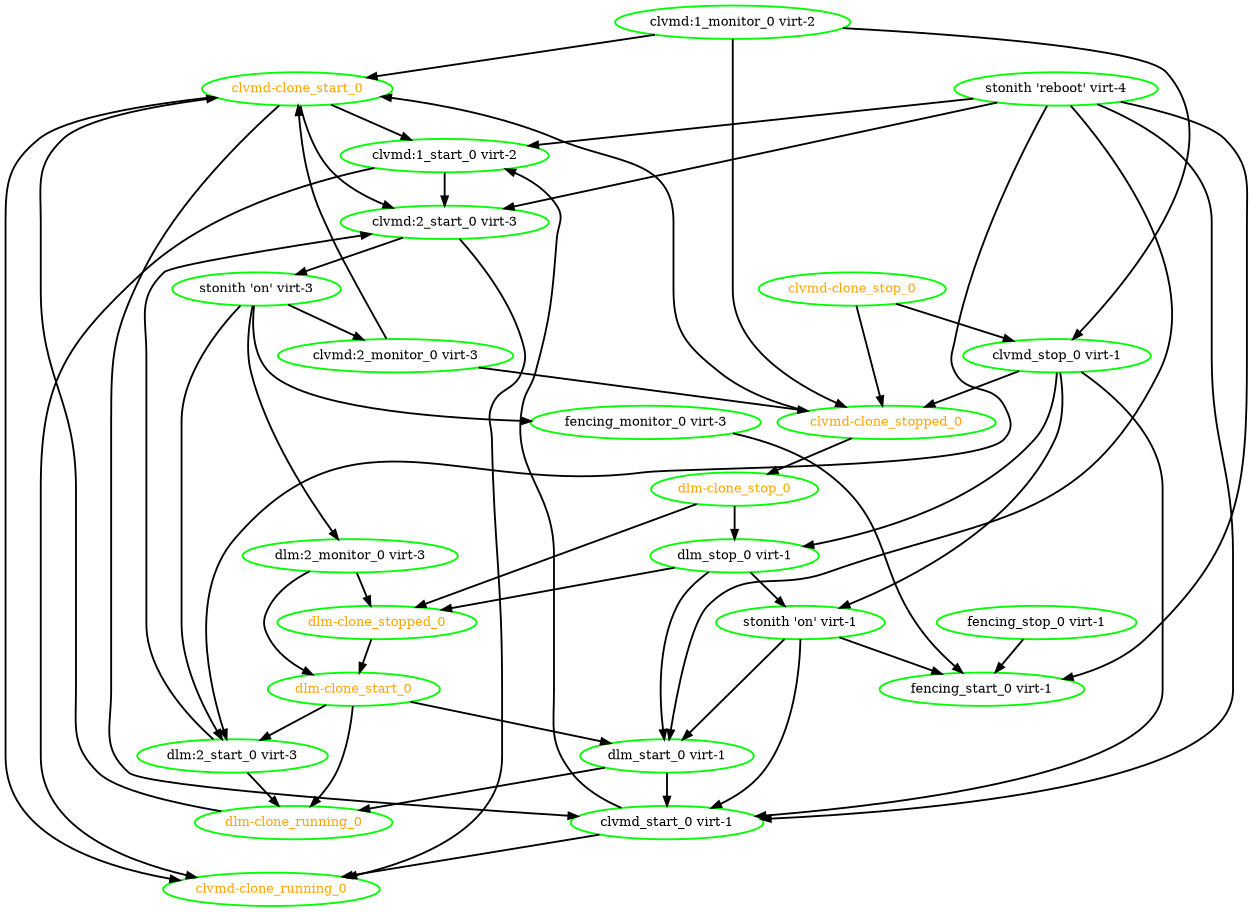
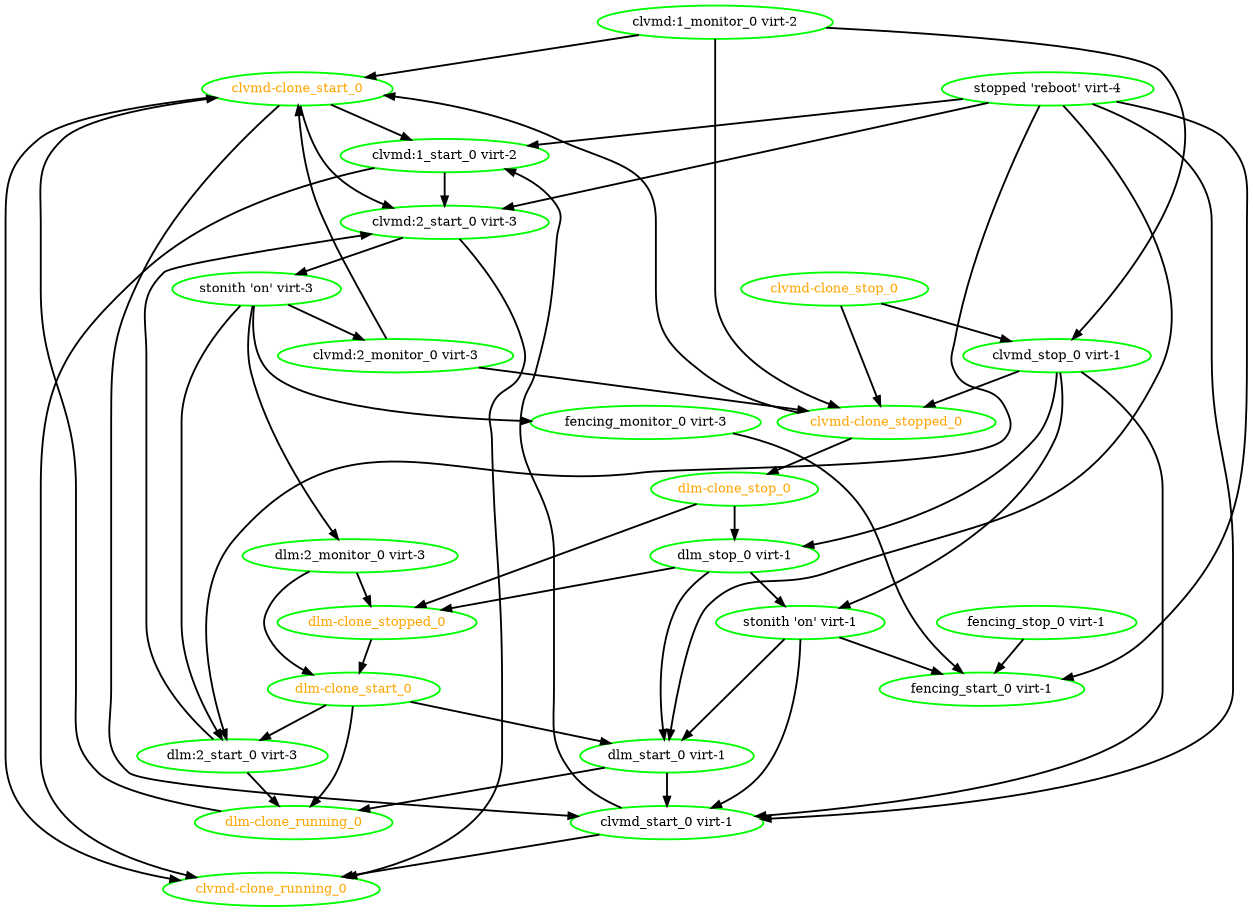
(1056, 89) -> (1048, 89)
